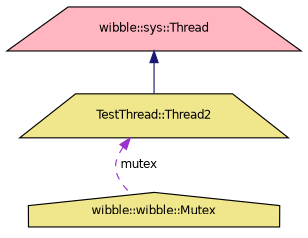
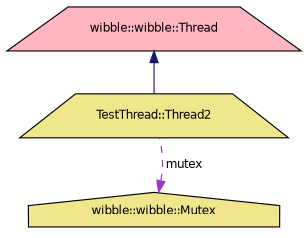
(154, 29) -> (154, 29)
(117, 172) -> (162, 159)
